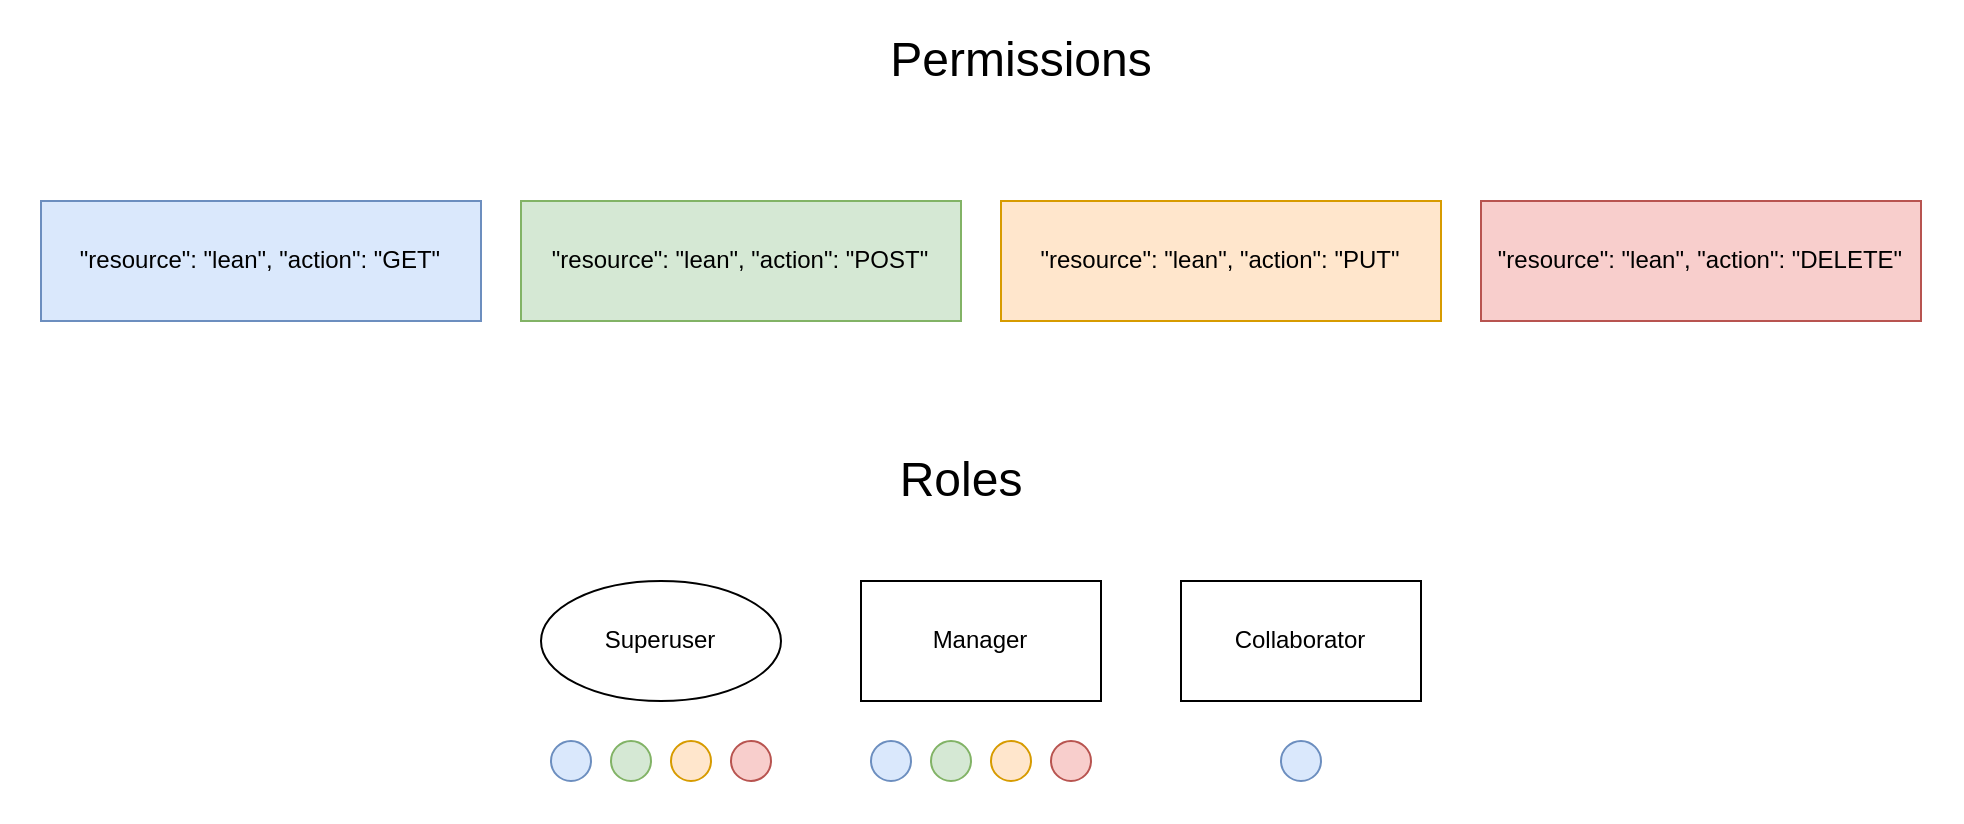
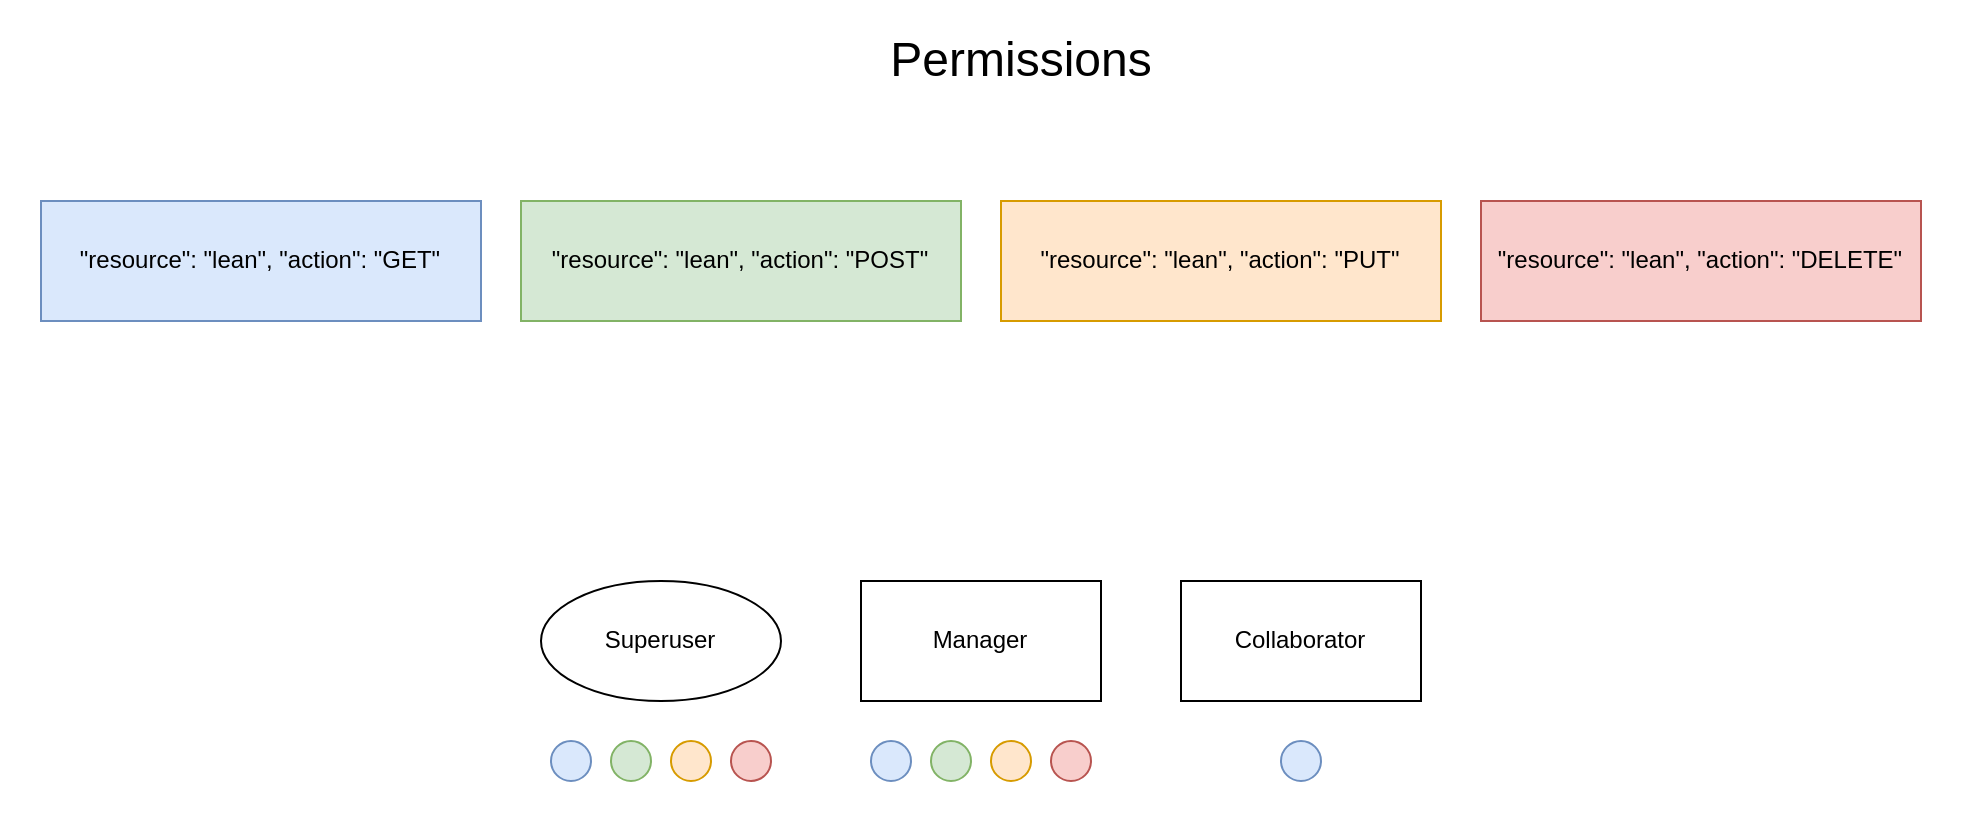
(961, 481) -> none
